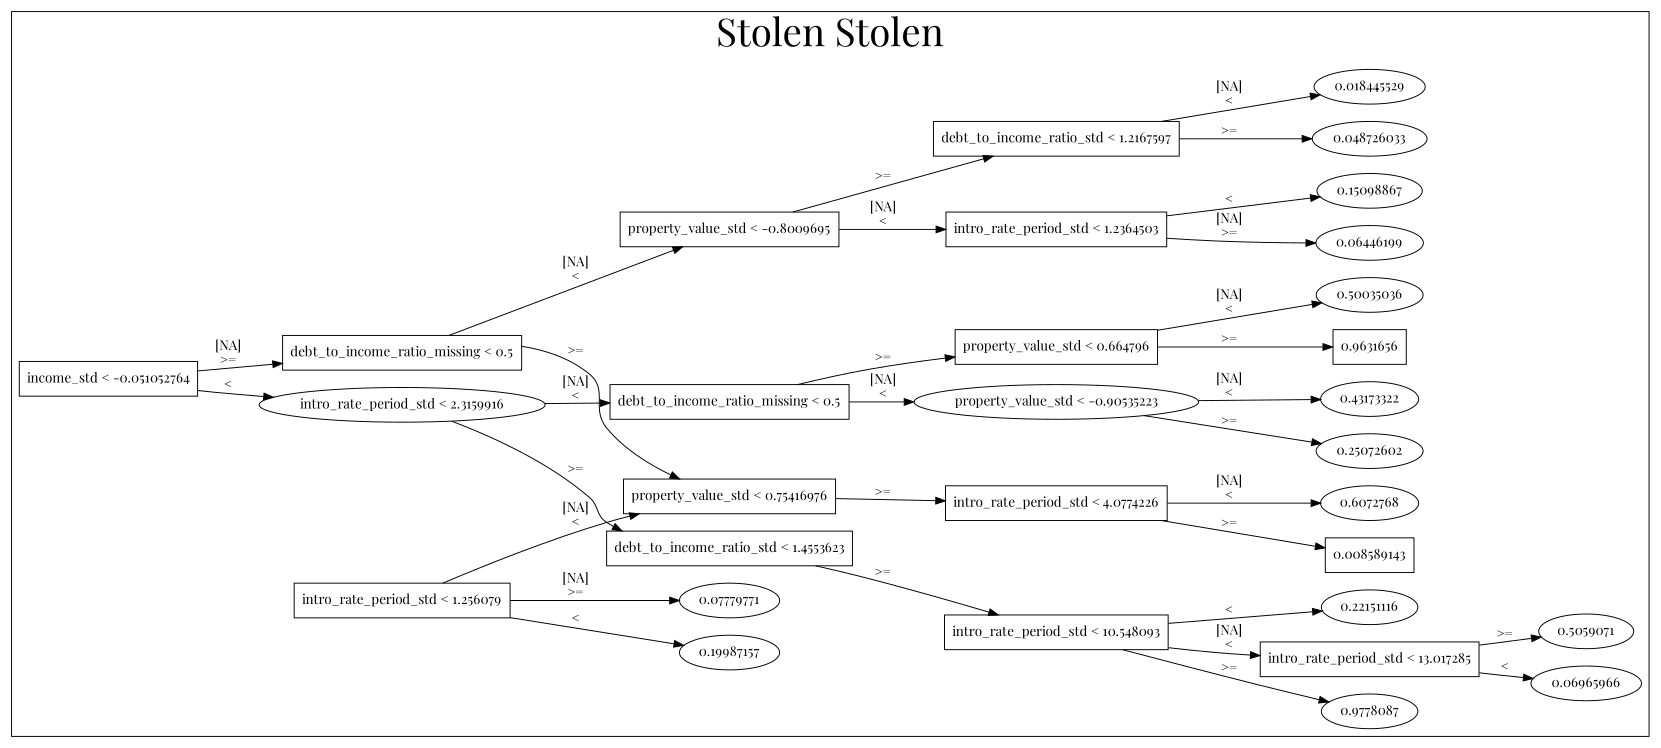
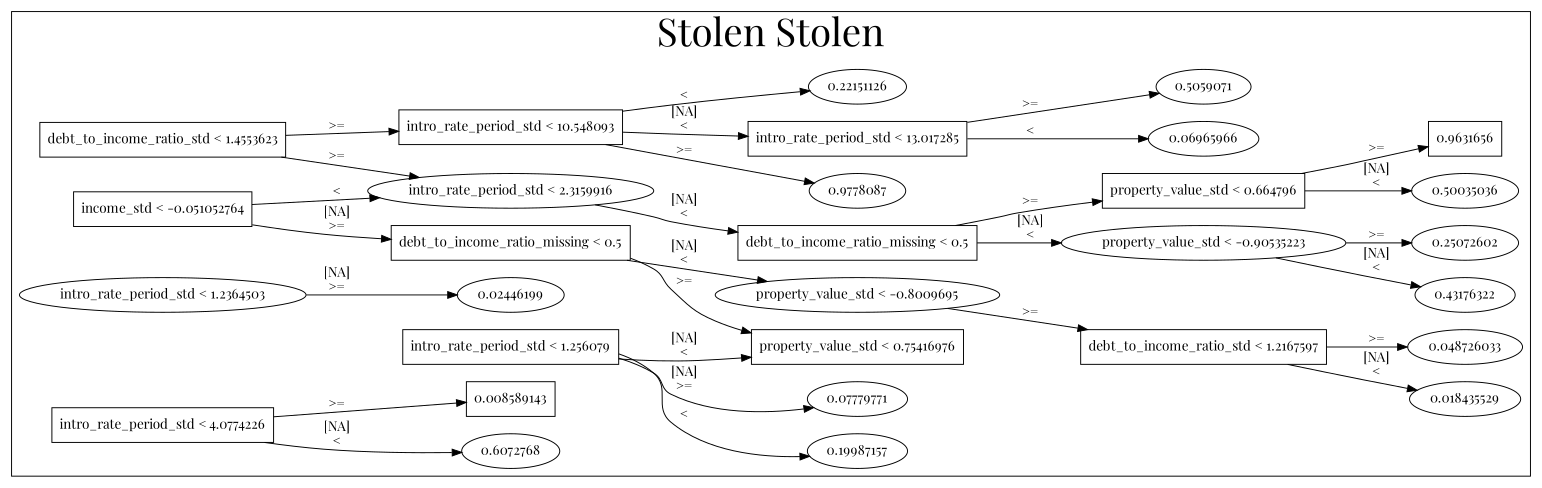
(1370, 87) -> (1465, 399)
(1370, 191) -> none
(730, 229) -> (857, 295)
(888, 229) -> none
(1056, 229) -> (163, 295)
(1370, 243) -> (511, 295)
(1370, 399) -> (1465, 295)
(541, 463) -> (345, 167)
(886, 500) -> none
(1370, 607) -> (857, 87)
